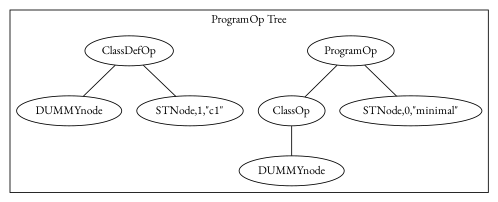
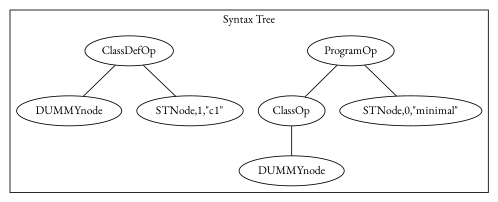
(249, 20) -> (249, 20)
